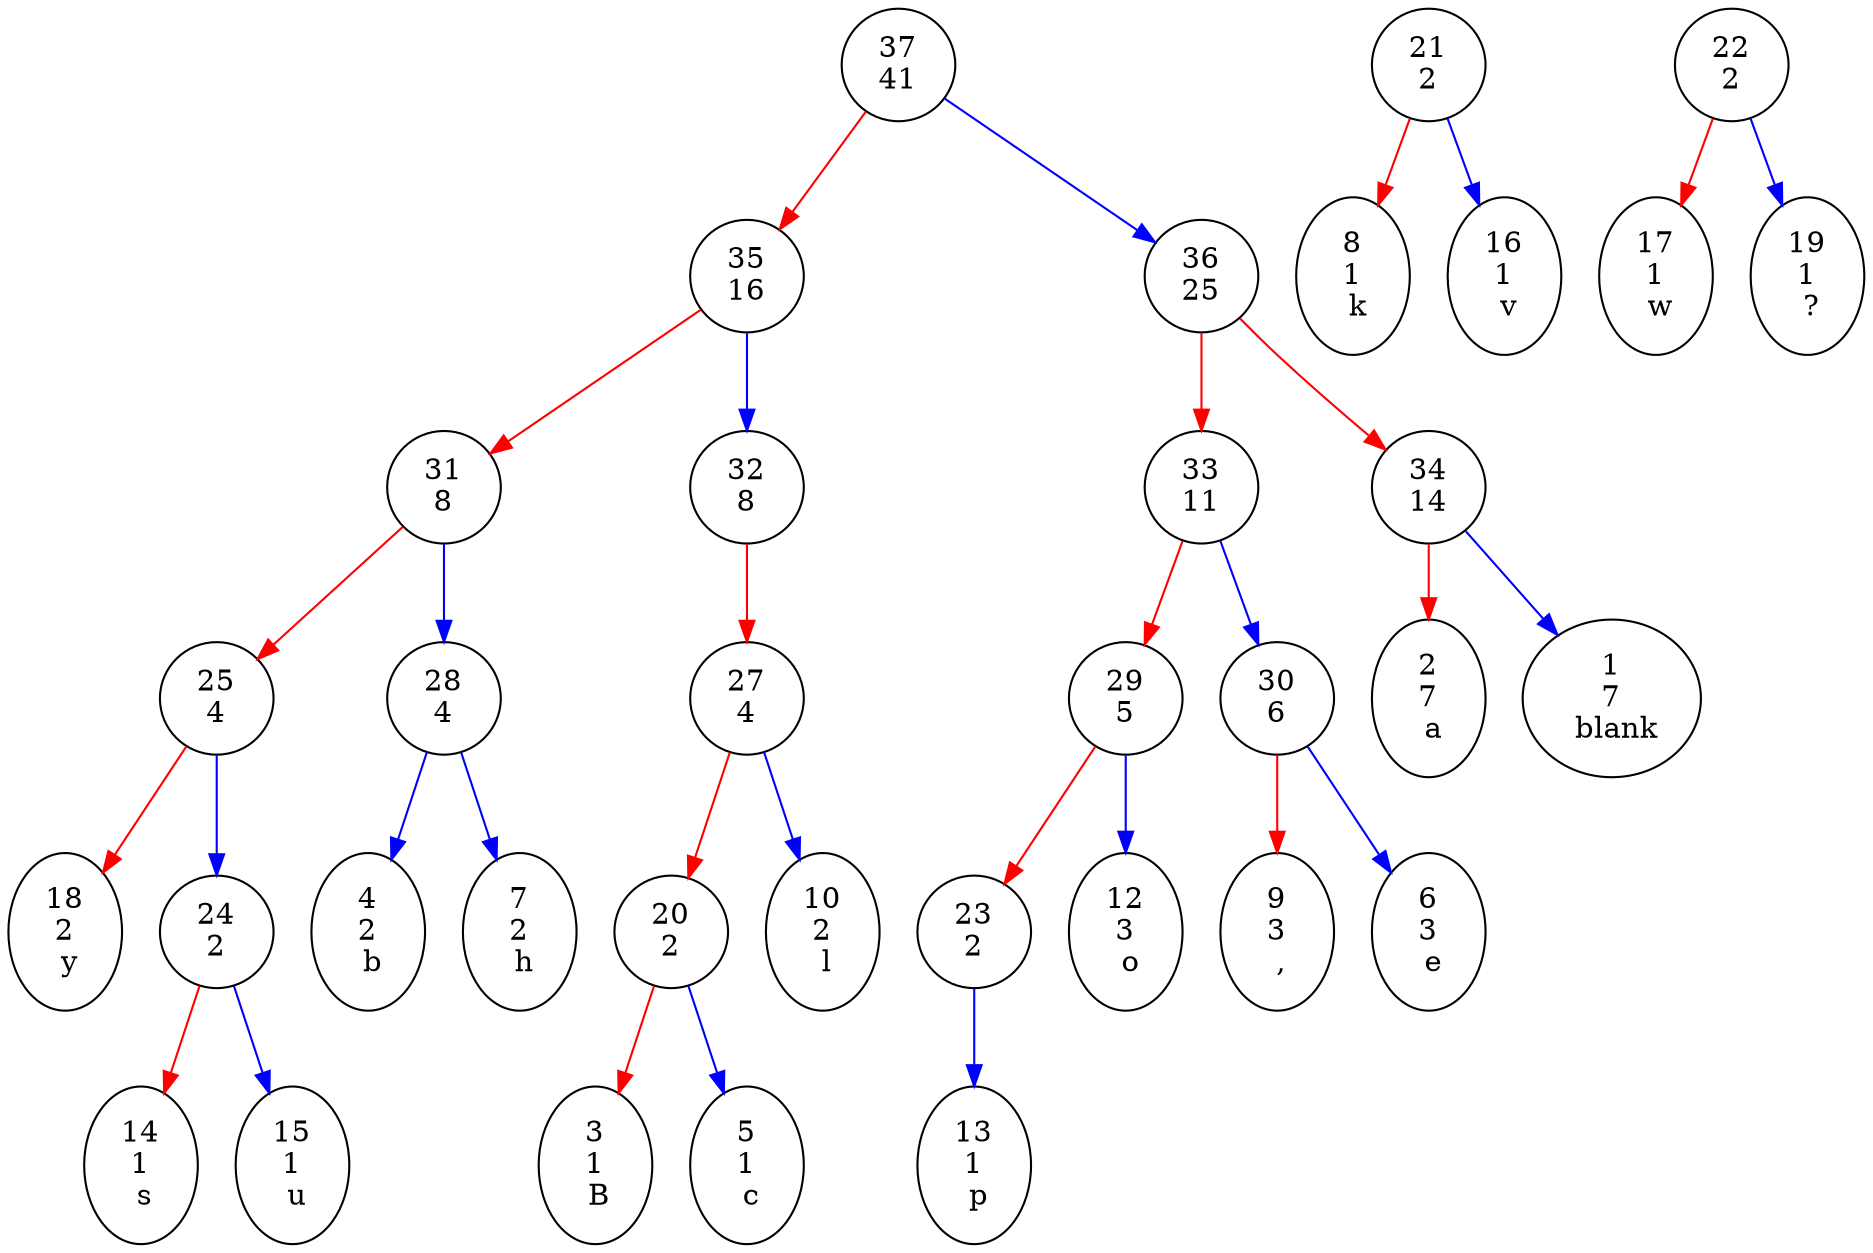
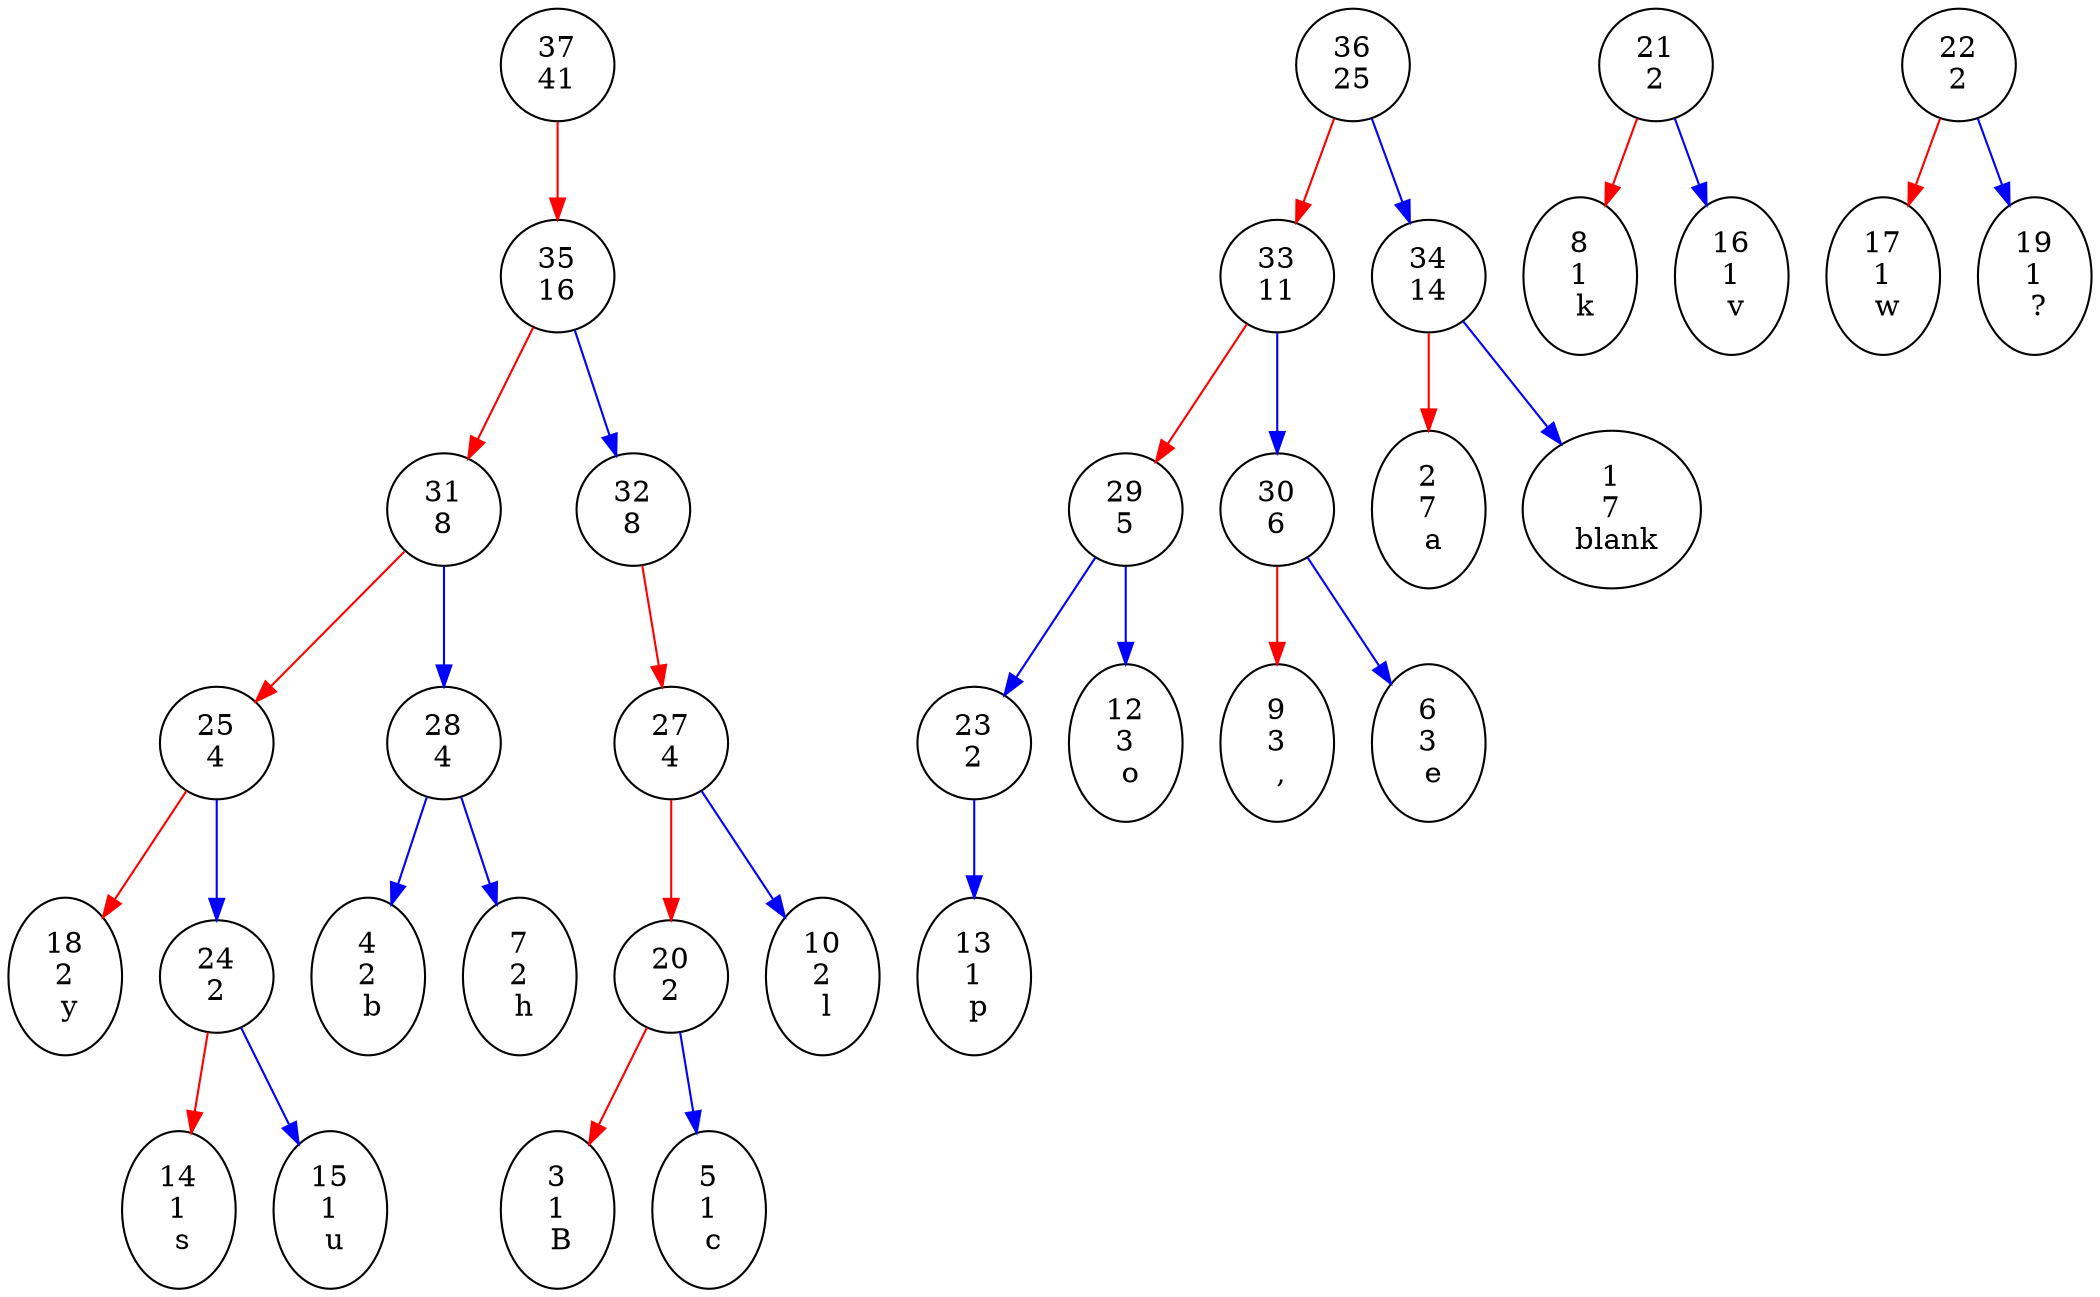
(1041, 164) -> none
(1303, 379) -> (1387, 160)
(1056, 806) -> (1056, 617)
